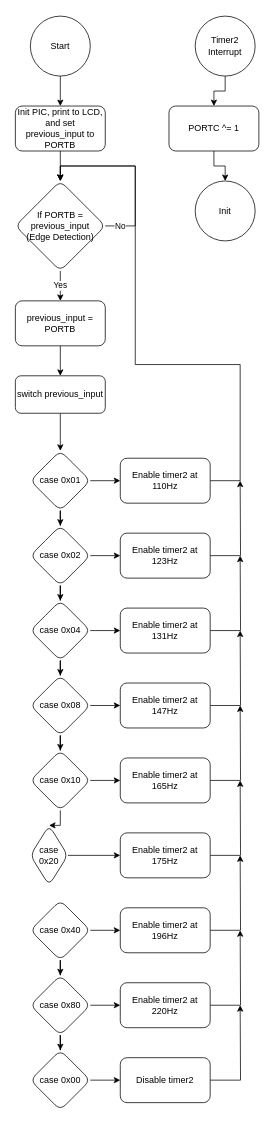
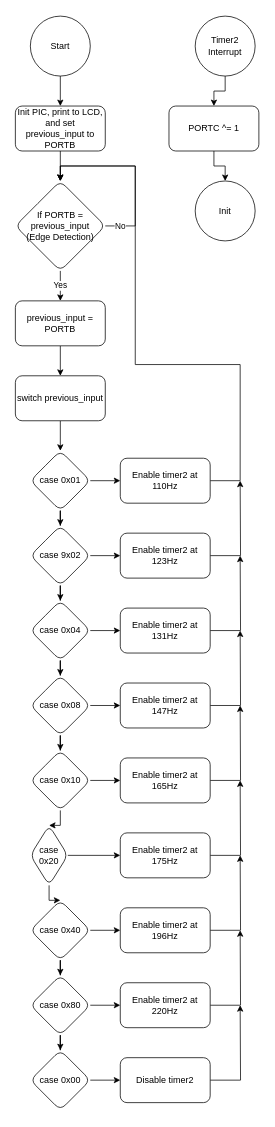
(60, 394) -> (60, 398)
(60, 555) -> (60, 555)
none -> (50, 900)
